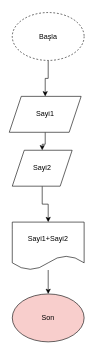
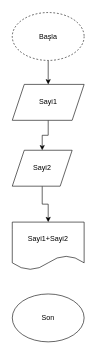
(45, 114) -> (48, 102)
(48, 288) -> none
(48, 318) -> (48, 318)
